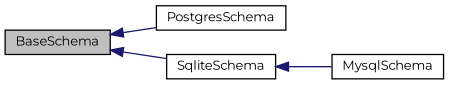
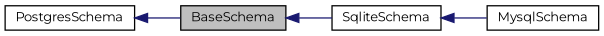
(140, 30) -> (164, 18)
